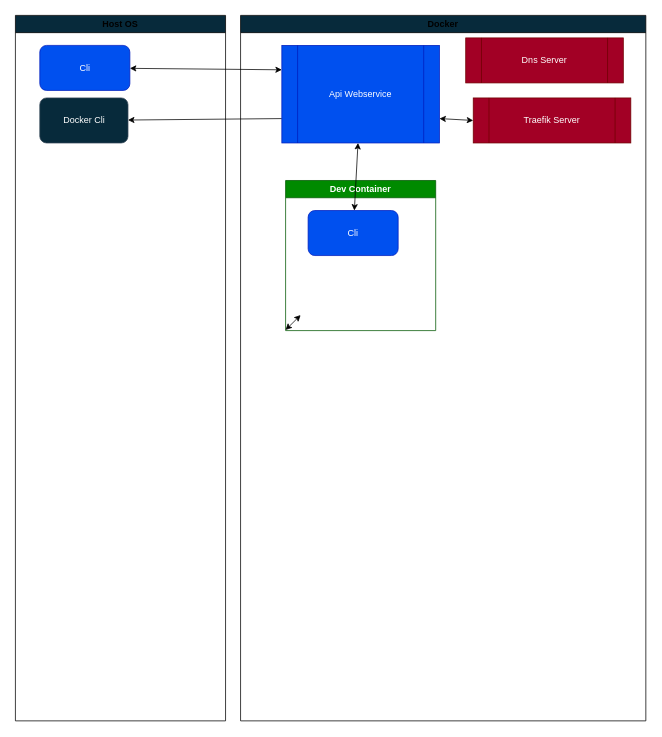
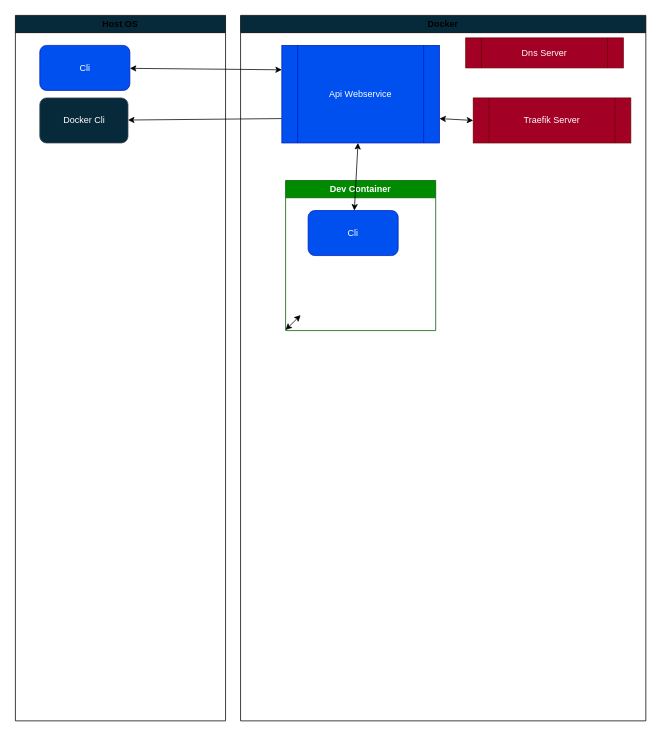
(544, 60) -> (544, 53)
